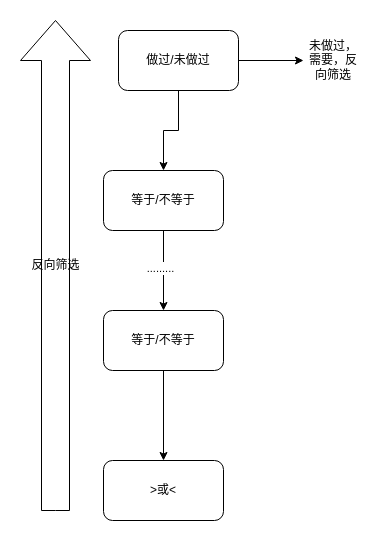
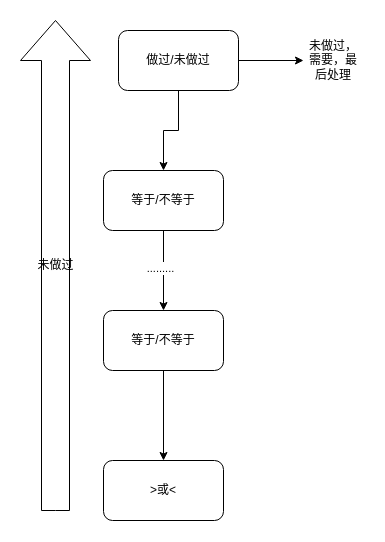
(334, 61) -> (334, 61)
(56, 266) -> (56, 266)
